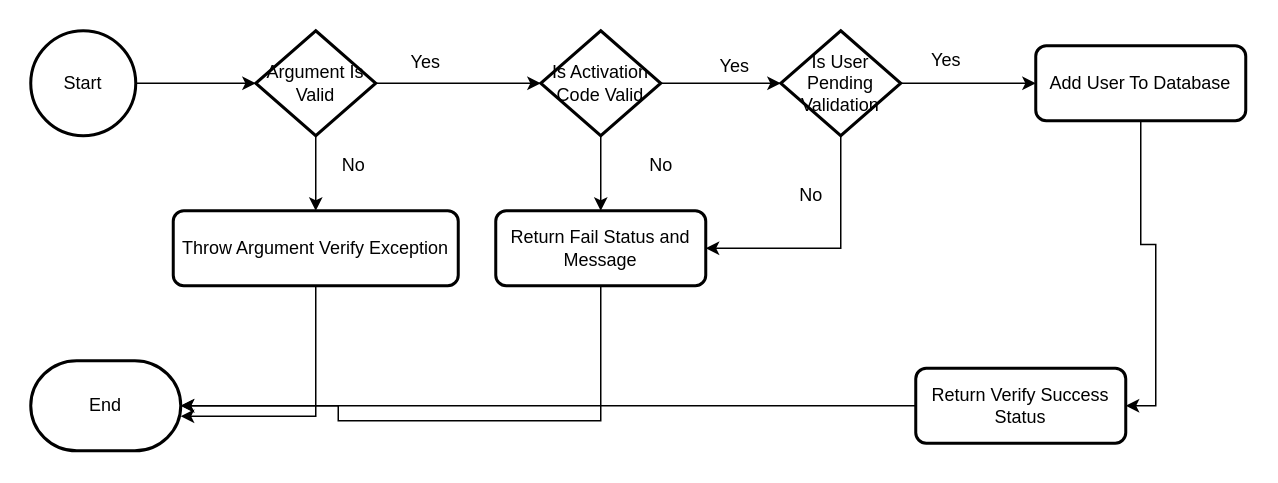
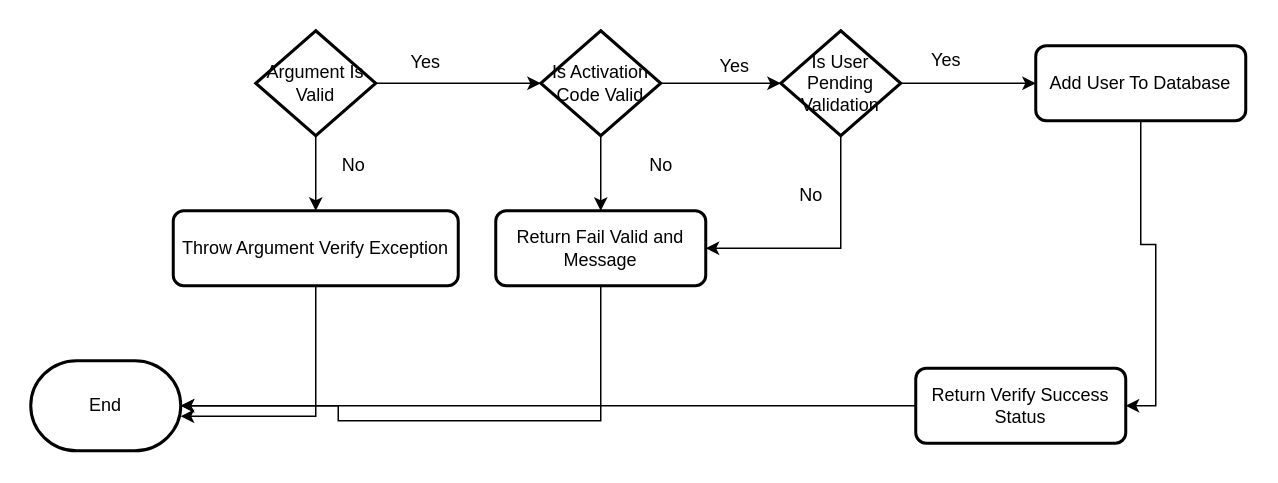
(83, 83) -> none
(191, 83) -> none
(601, 248) -> (601, 248)
